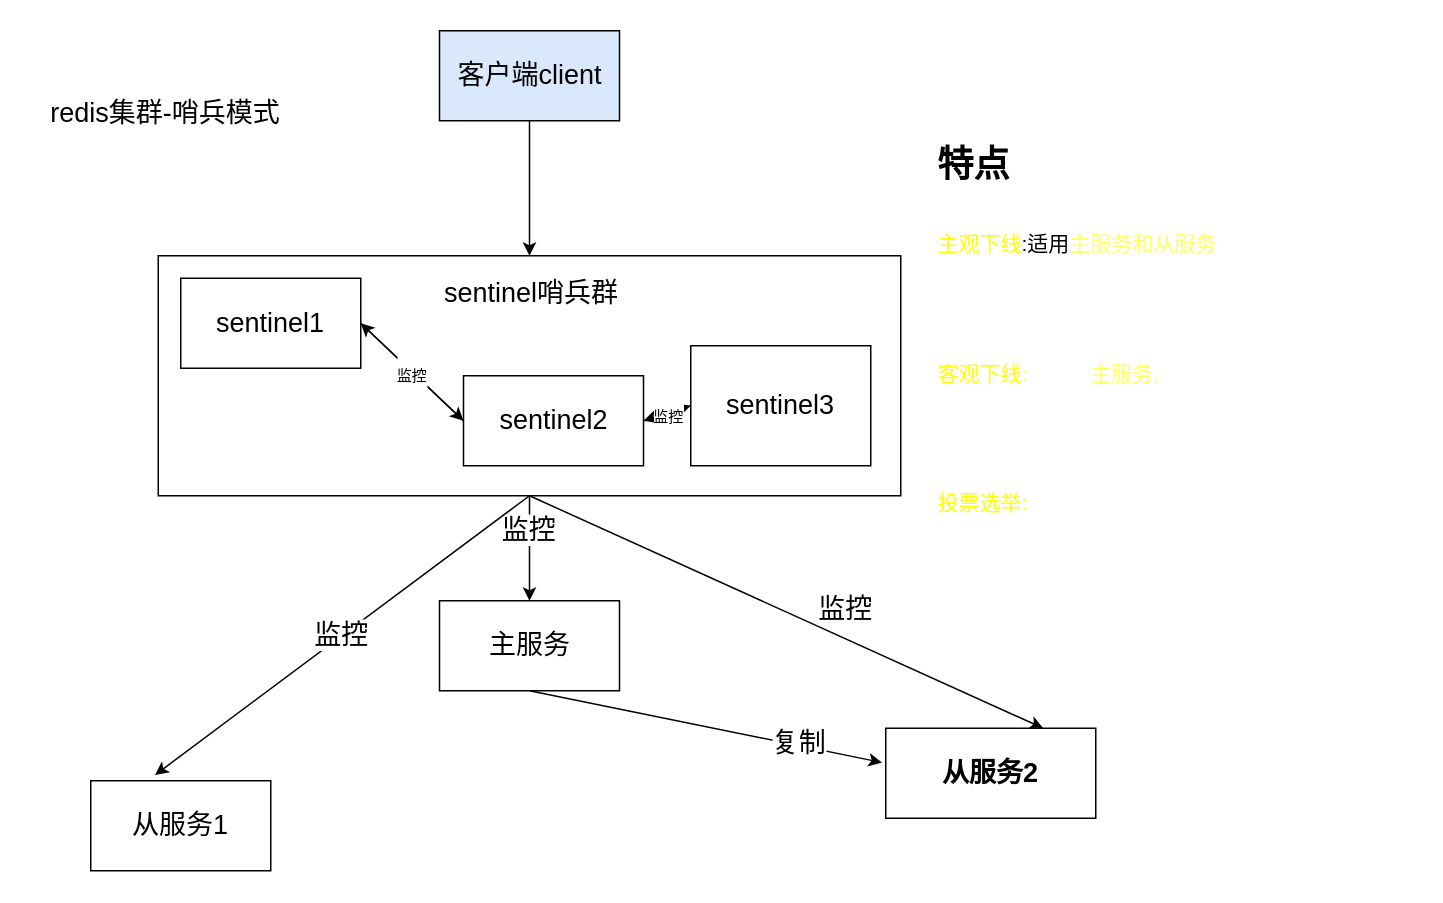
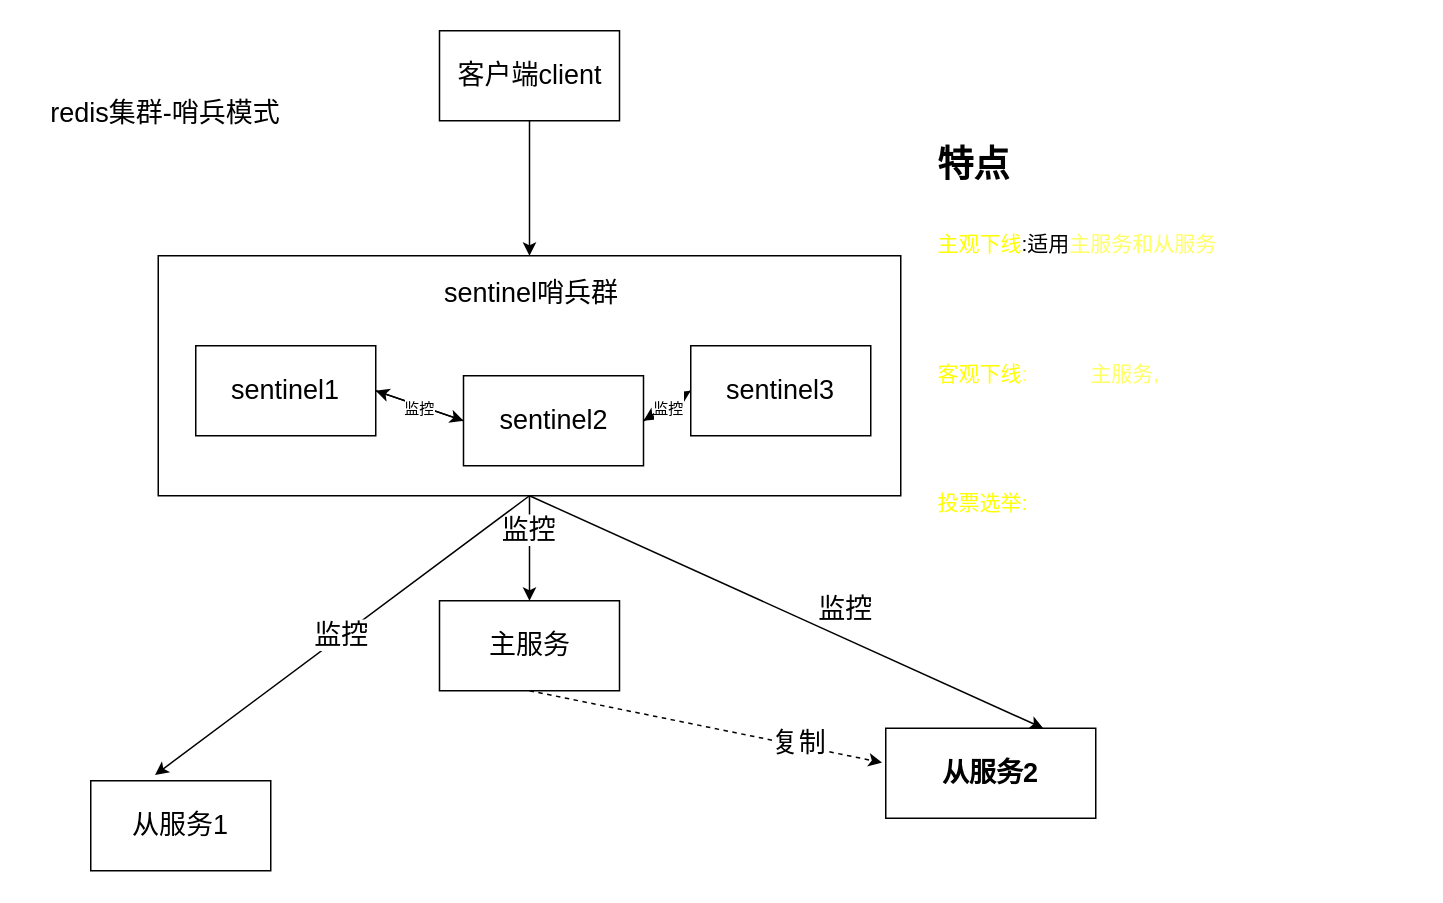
(530, 76) -> (530, 76)
(271, 323) -> (286, 391)
(781, 406) -> (781, 391)
(650, 715) -> (650, 715)
